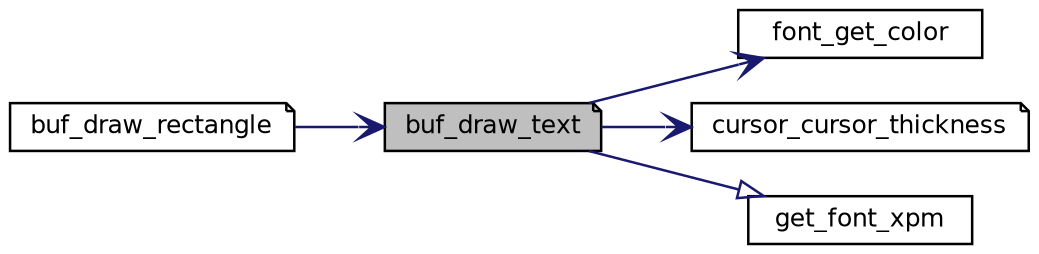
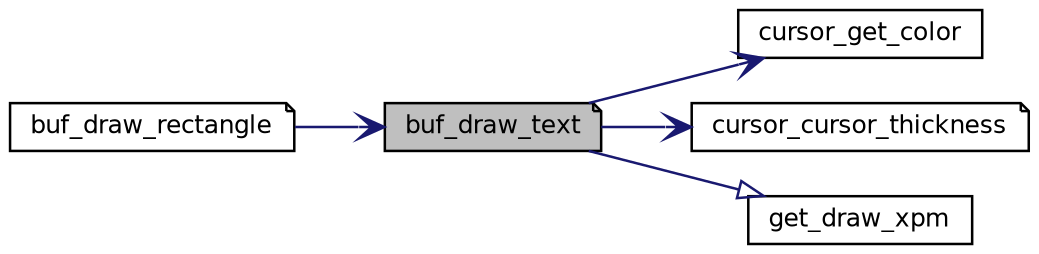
(860, 34) -> (860, 34)
(860, 220) -> (860, 220)
